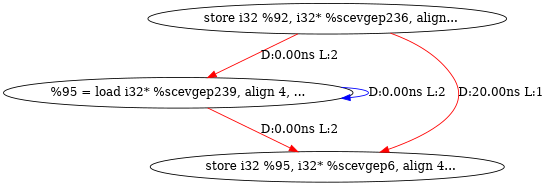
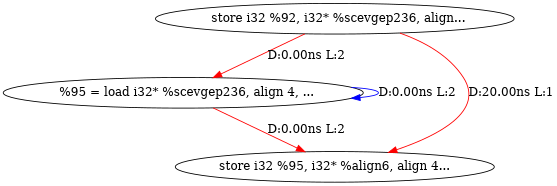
(178, 93) -> (183, 93)
(327, 167) -> (335, 167)
